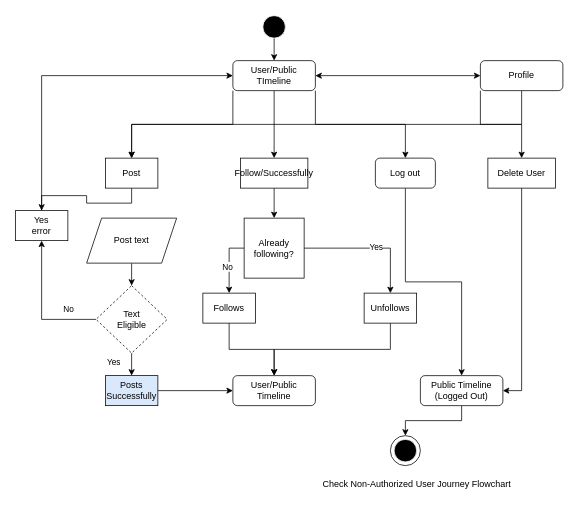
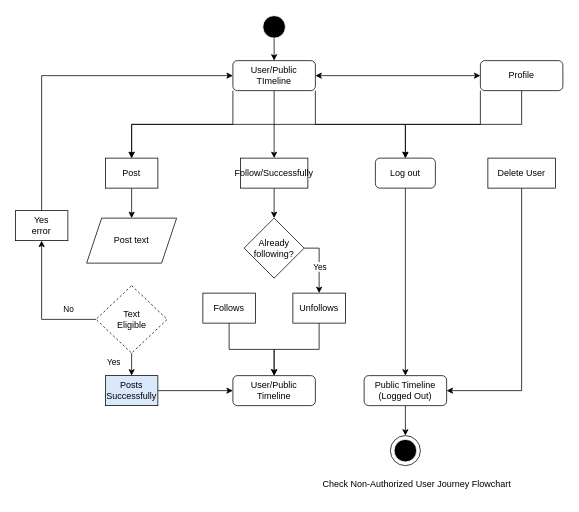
(522, 139) -> (480, 122)
(87, 201) -> (132, 207)
(274, 248) -> (274, 248)
(229, 266) -> none
(132, 271) -> none
(390, 308) -> (319, 308)
(462, 390) -> (405, 390)
